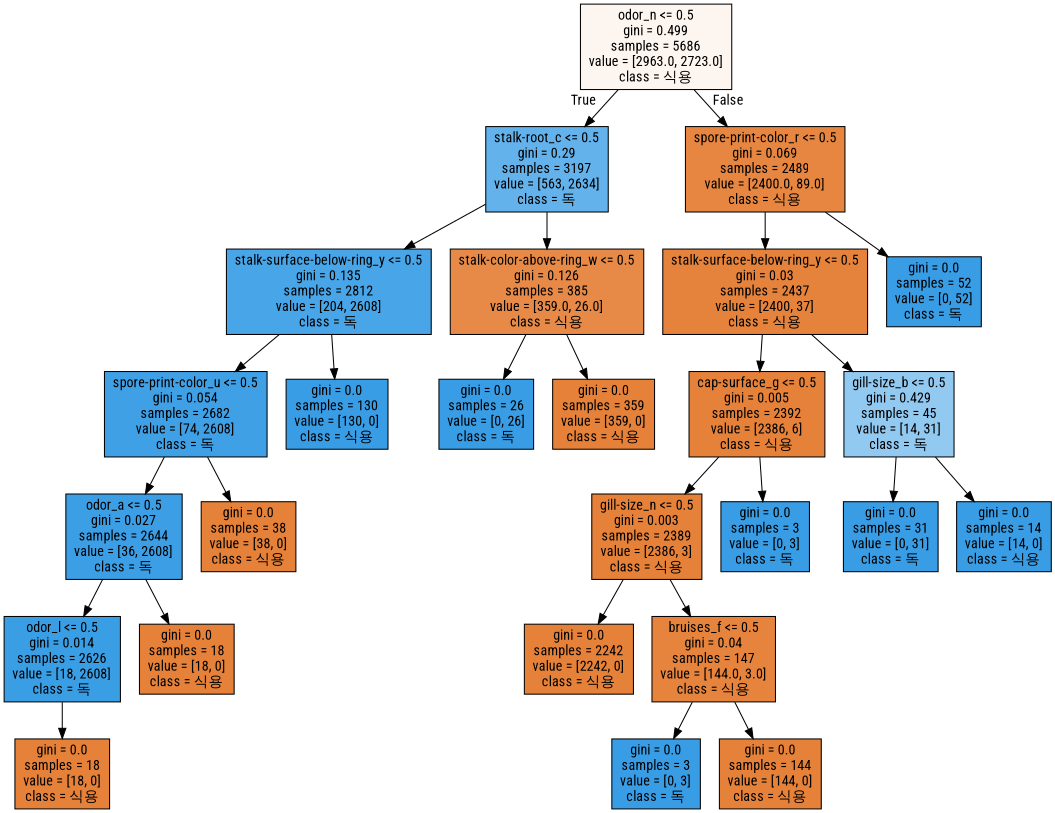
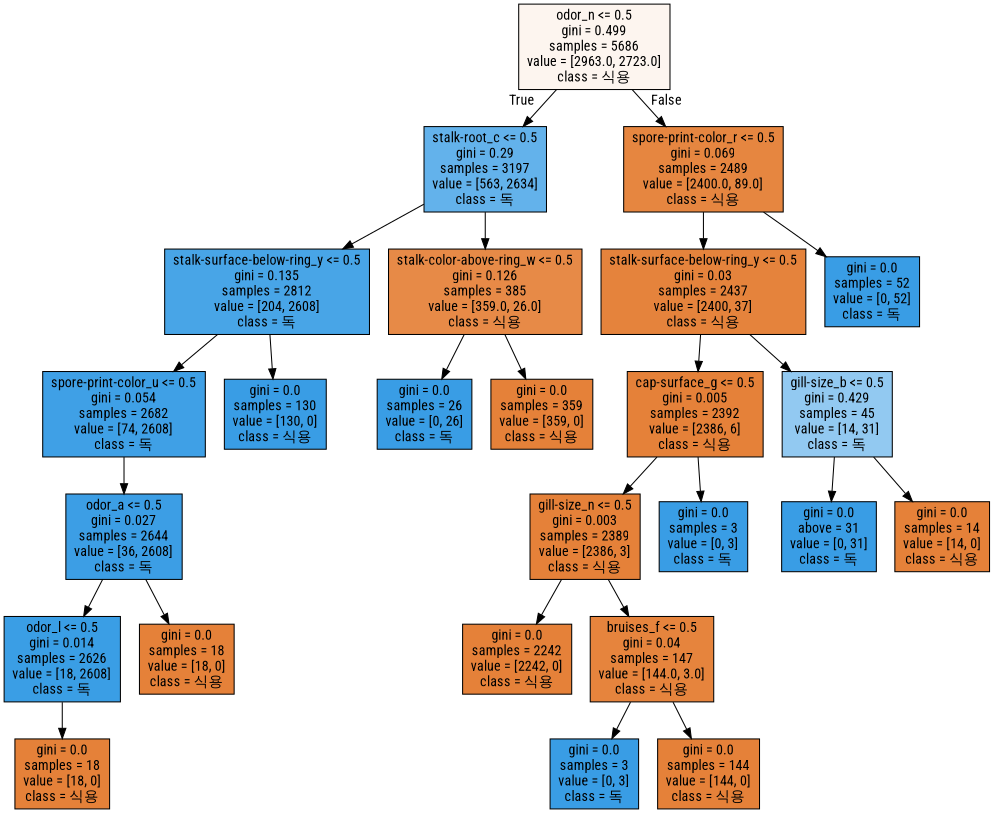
(249, 537) -> none
(891, 537) -> (829, 537)
(1004, 537) -> (942, 537)
